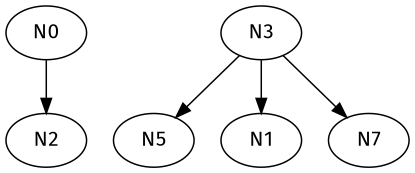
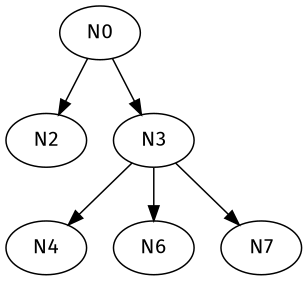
none -> (123, 80)
(154, 140) -> (46, 248)
(261, 140) -> (154, 248)
